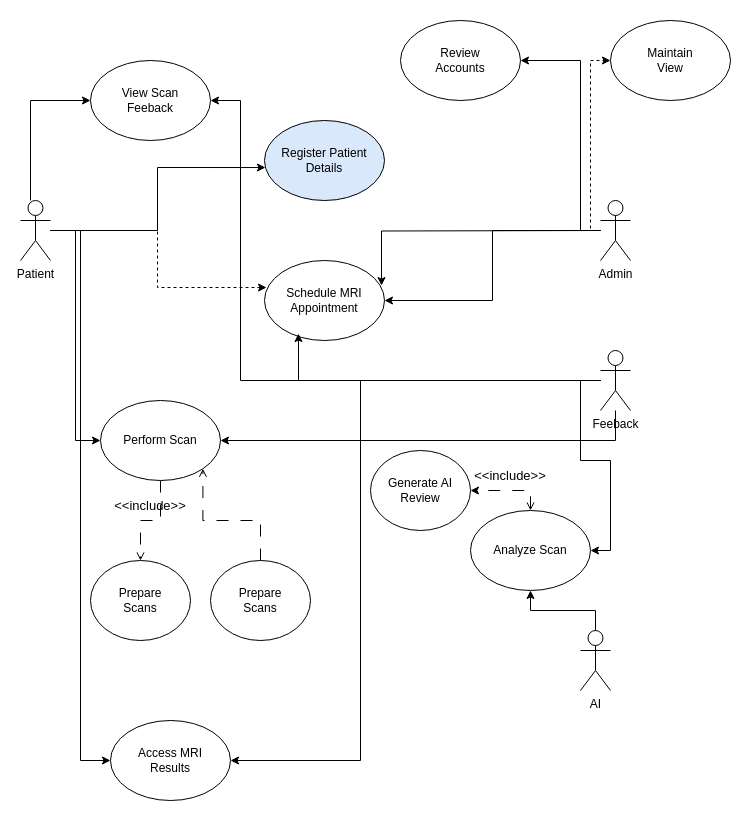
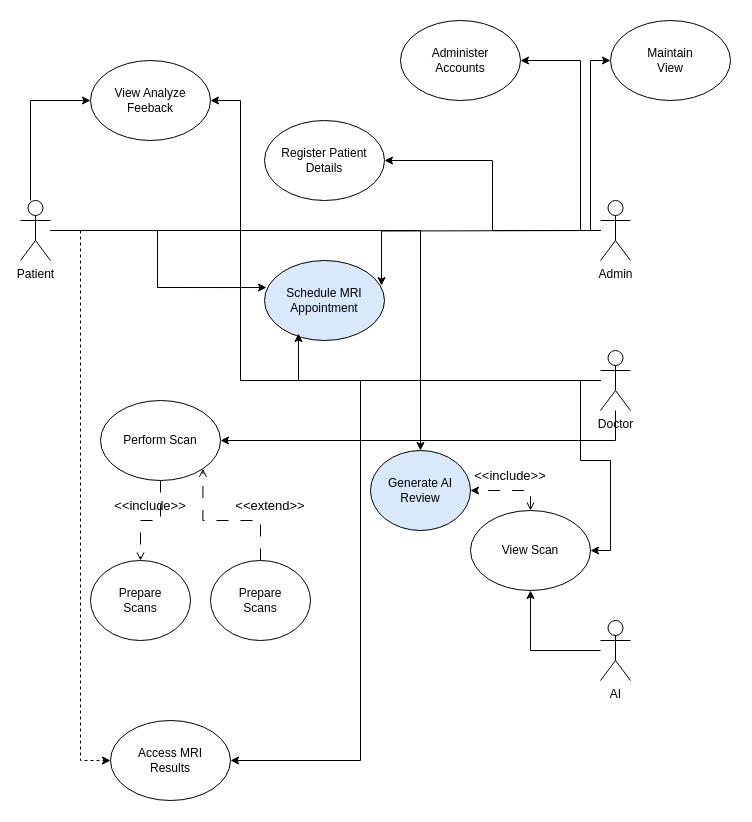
(461, 61) -> (461, 61)
(151, 101) -> (151, 101)
(591, 139) -> (591, 139)
(325, 161) -> (325, 161)
(178, 168) -> none
(180, 288) -> (180, 288)
(325, 301) -> (325, 301)
(476, 301) -> (476, 161)
(76, 345) -> (270, 231)
(616, 425) -> (616, 425)
(421, 491) -> (421, 491)
none -> (271, 506)
(81, 507) -> (81, 507)
(531, 551) -> (531, 551)
(596, 661) -> (616, 651)
